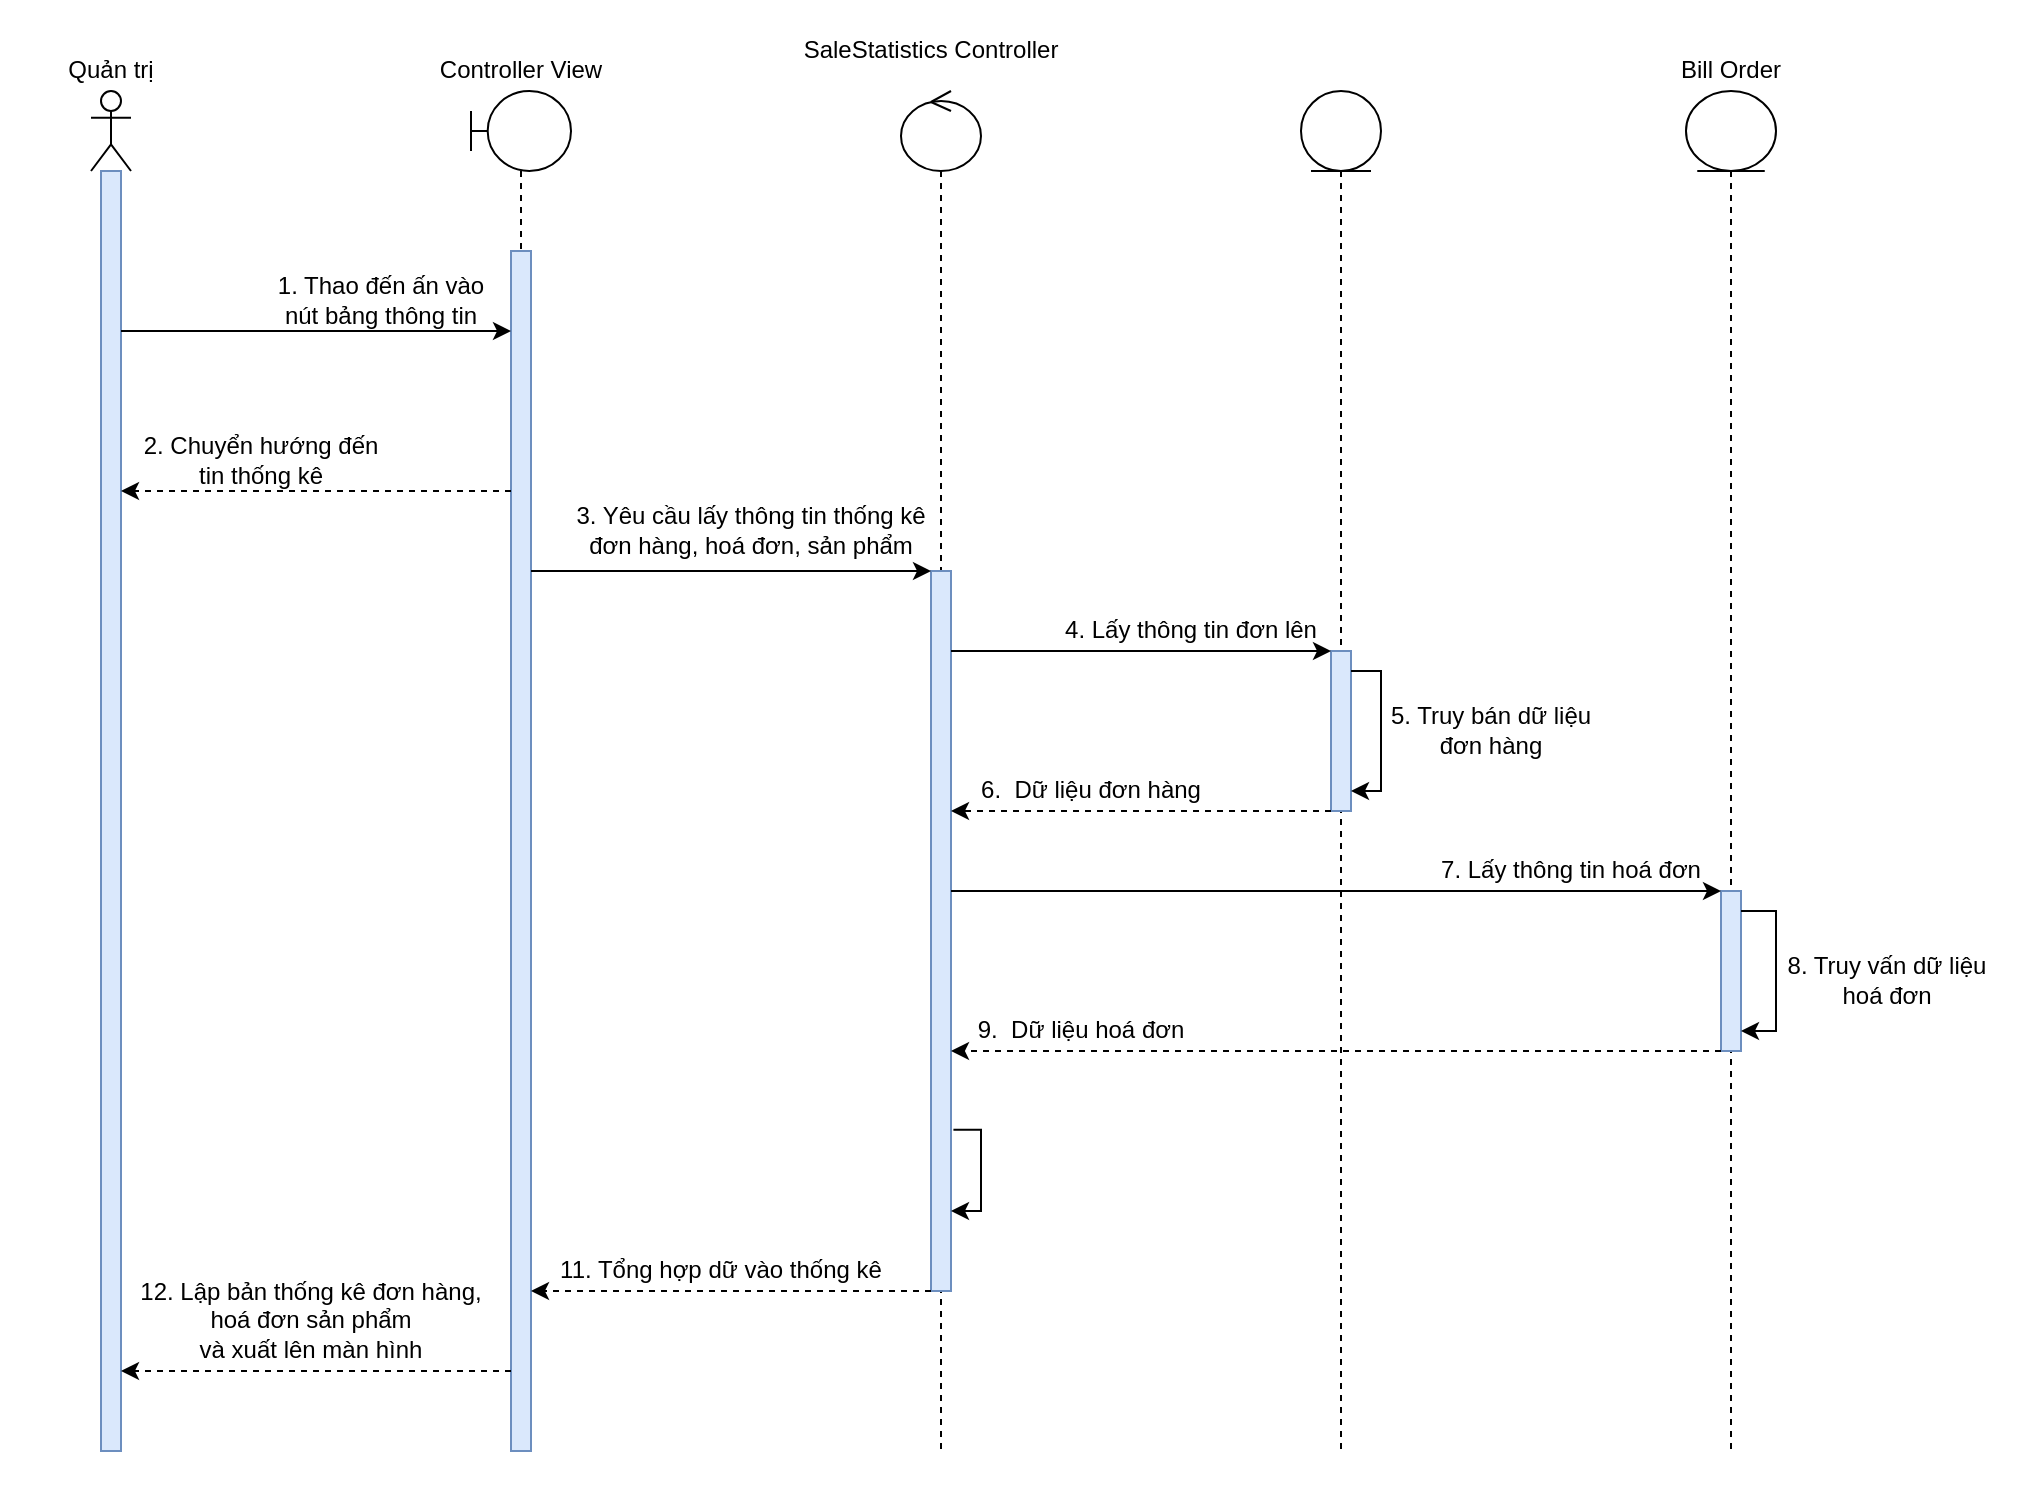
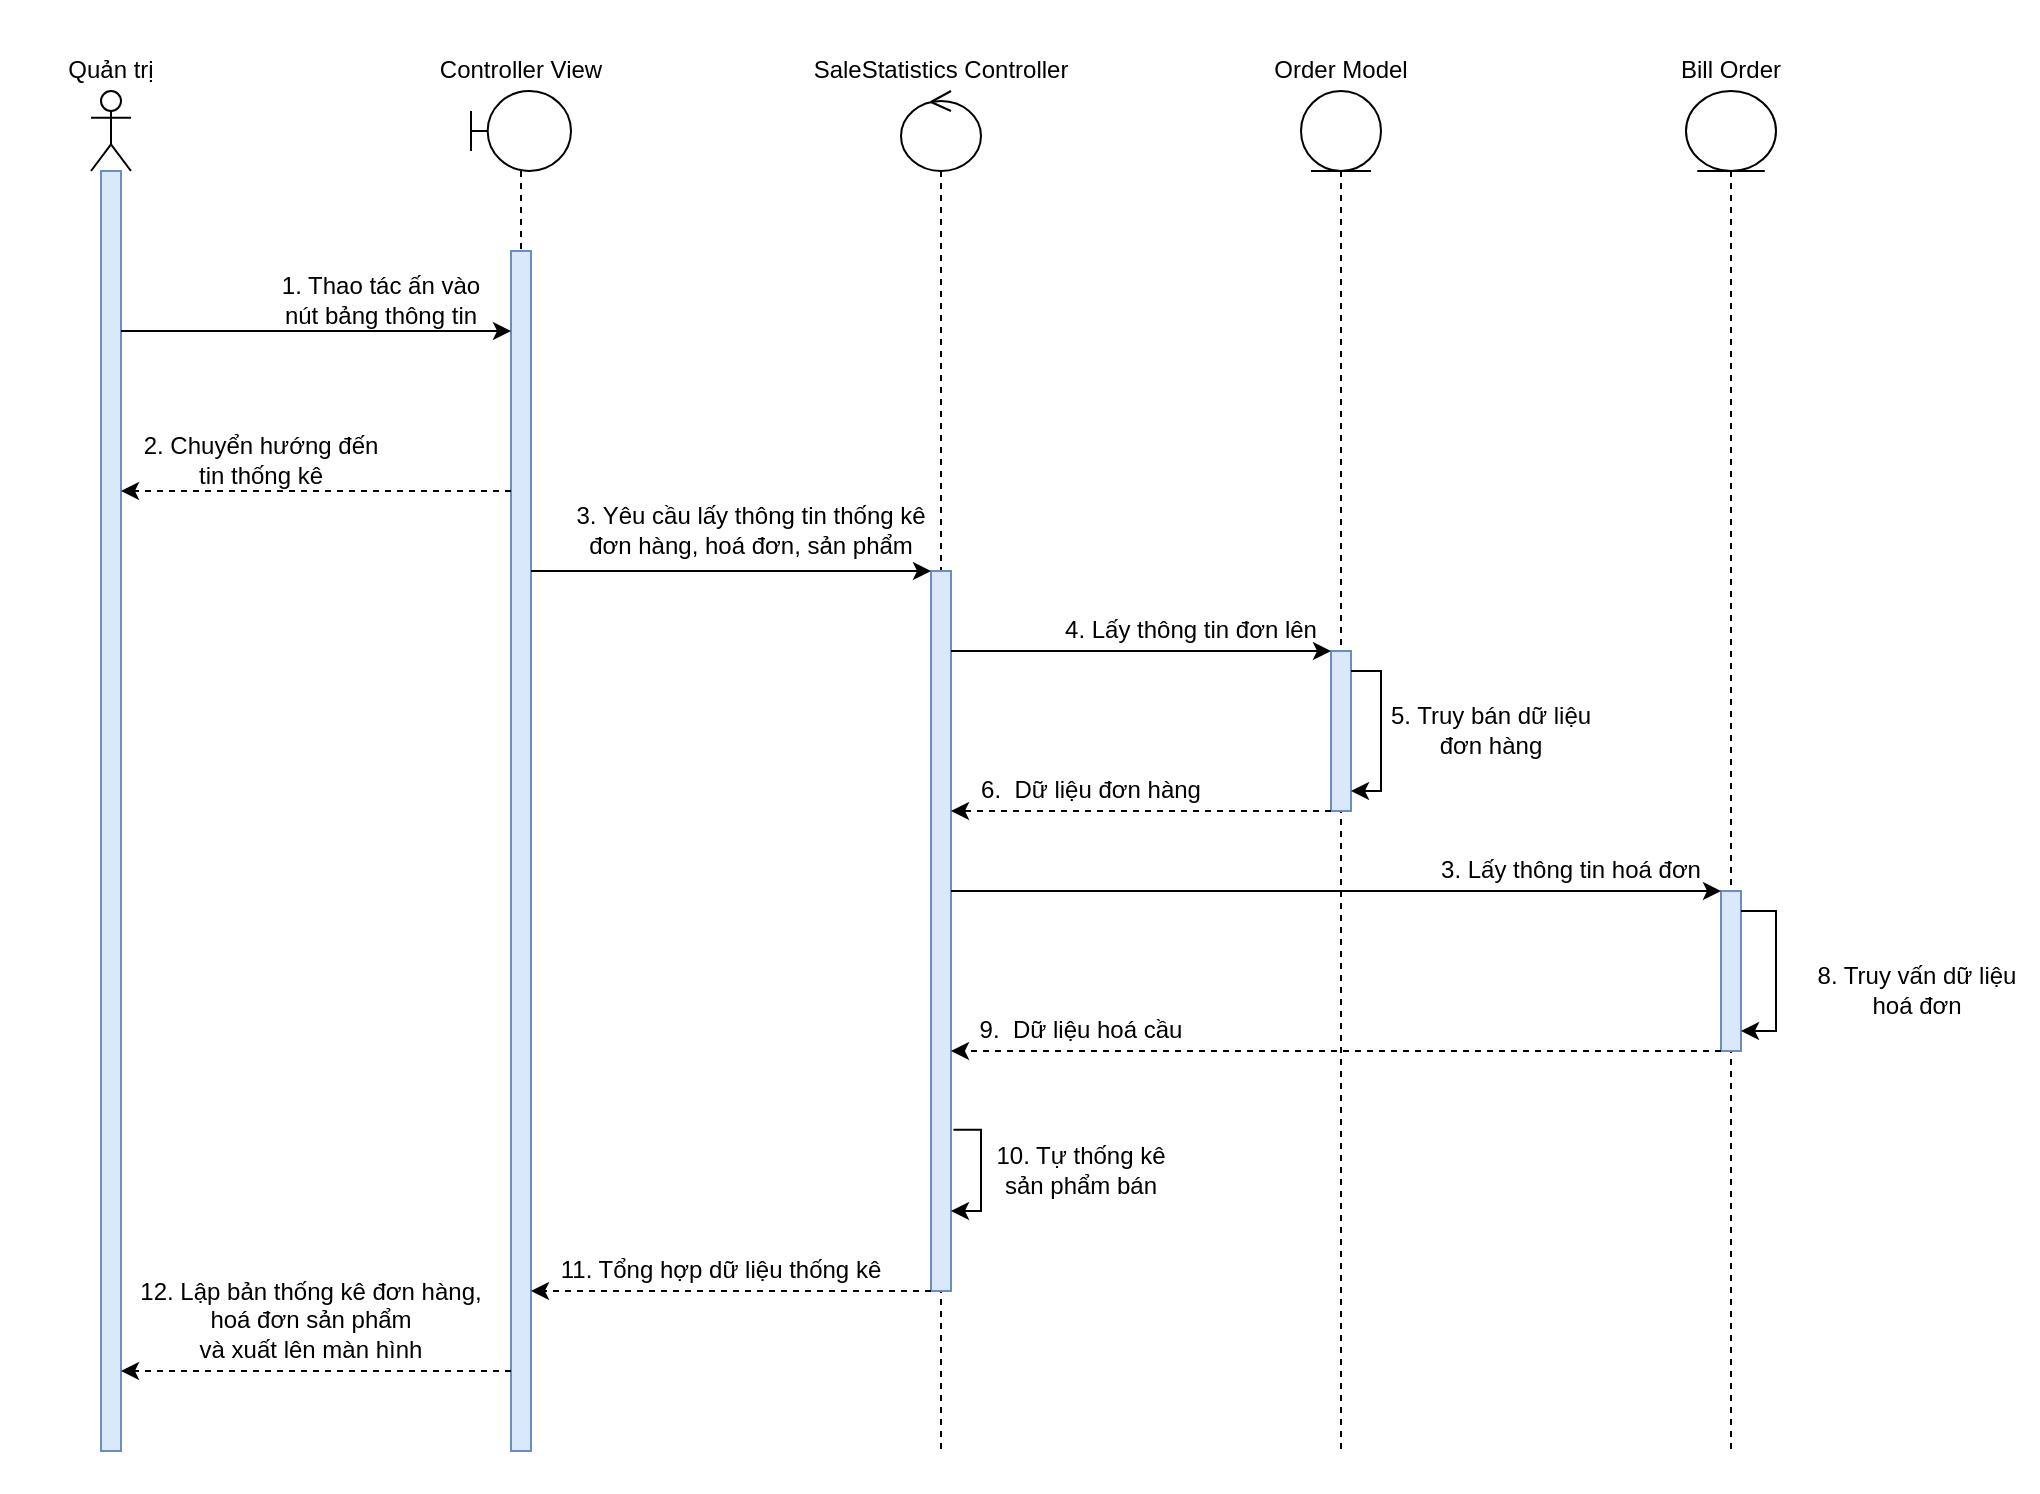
(931, 51) -> (941, 71)
none -> (1341, 71)
(382, 301) -> (382, 301)
(1572, 871) -> (1572, 871)
(1886, 981) -> (1916, 991)
(1082, 1031) -> (1082, 1031)
none -> (1081, 1171)
(722, 1271) -> (722, 1271)
